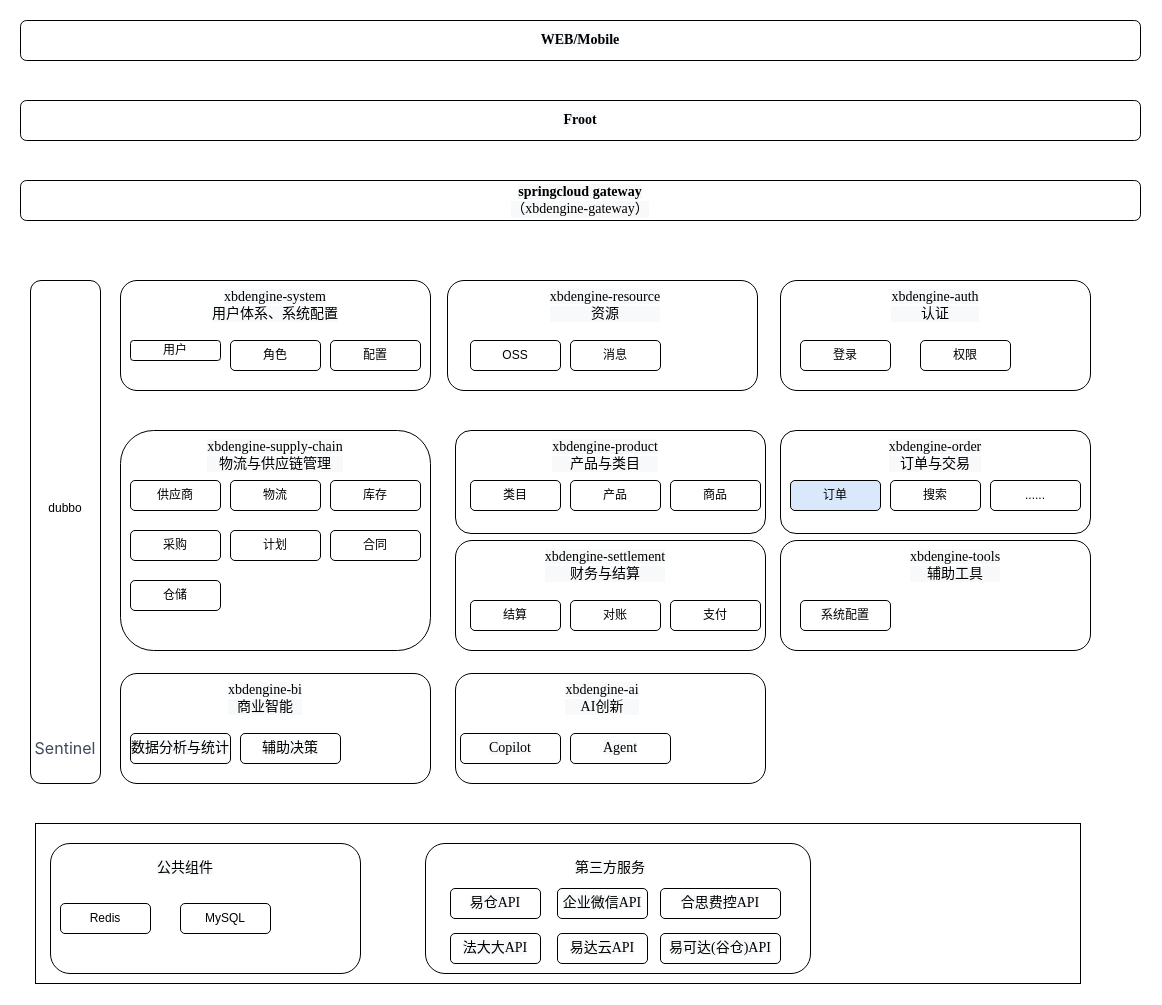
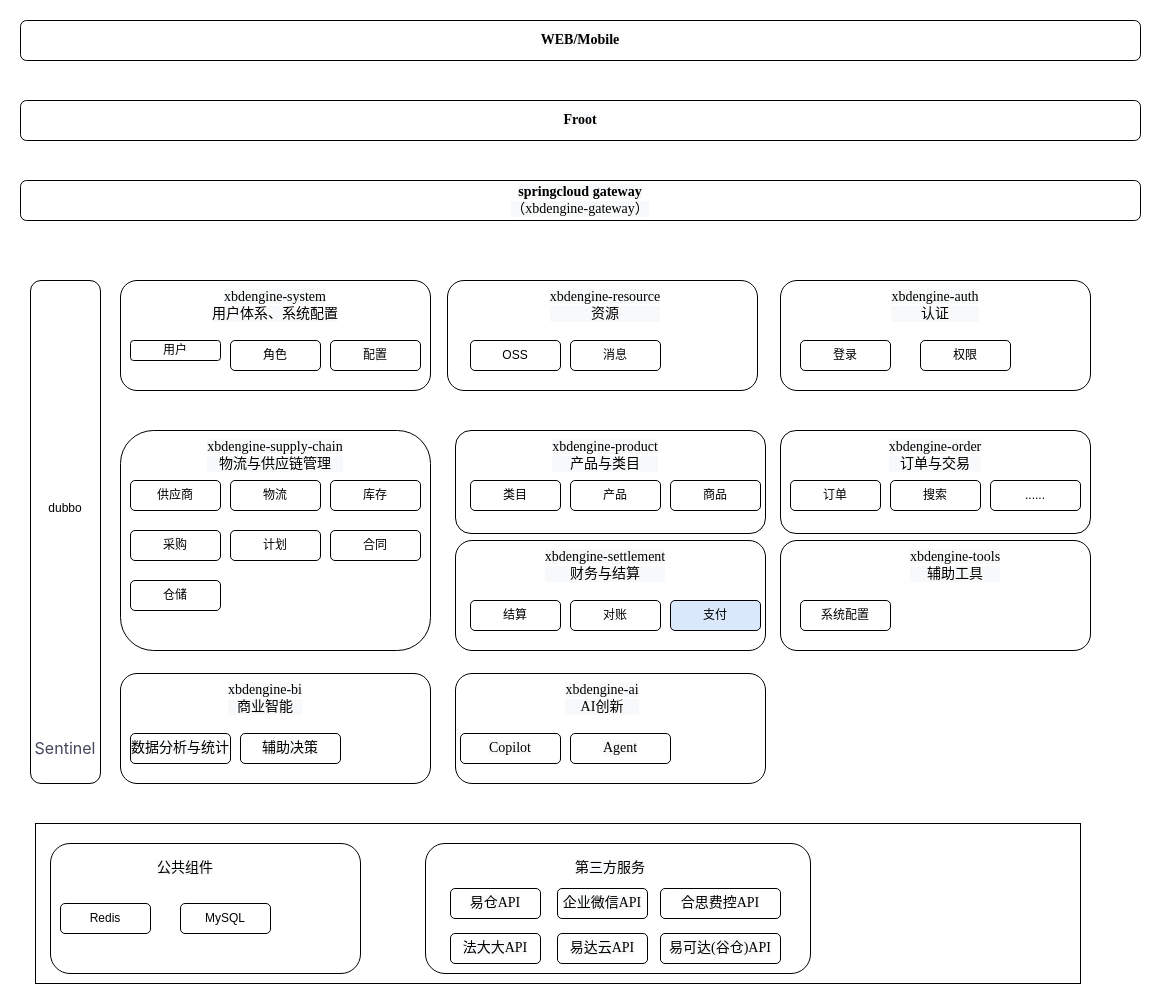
(836, 496) -> (836, 496)
(716, 616) -> (716, 616)
